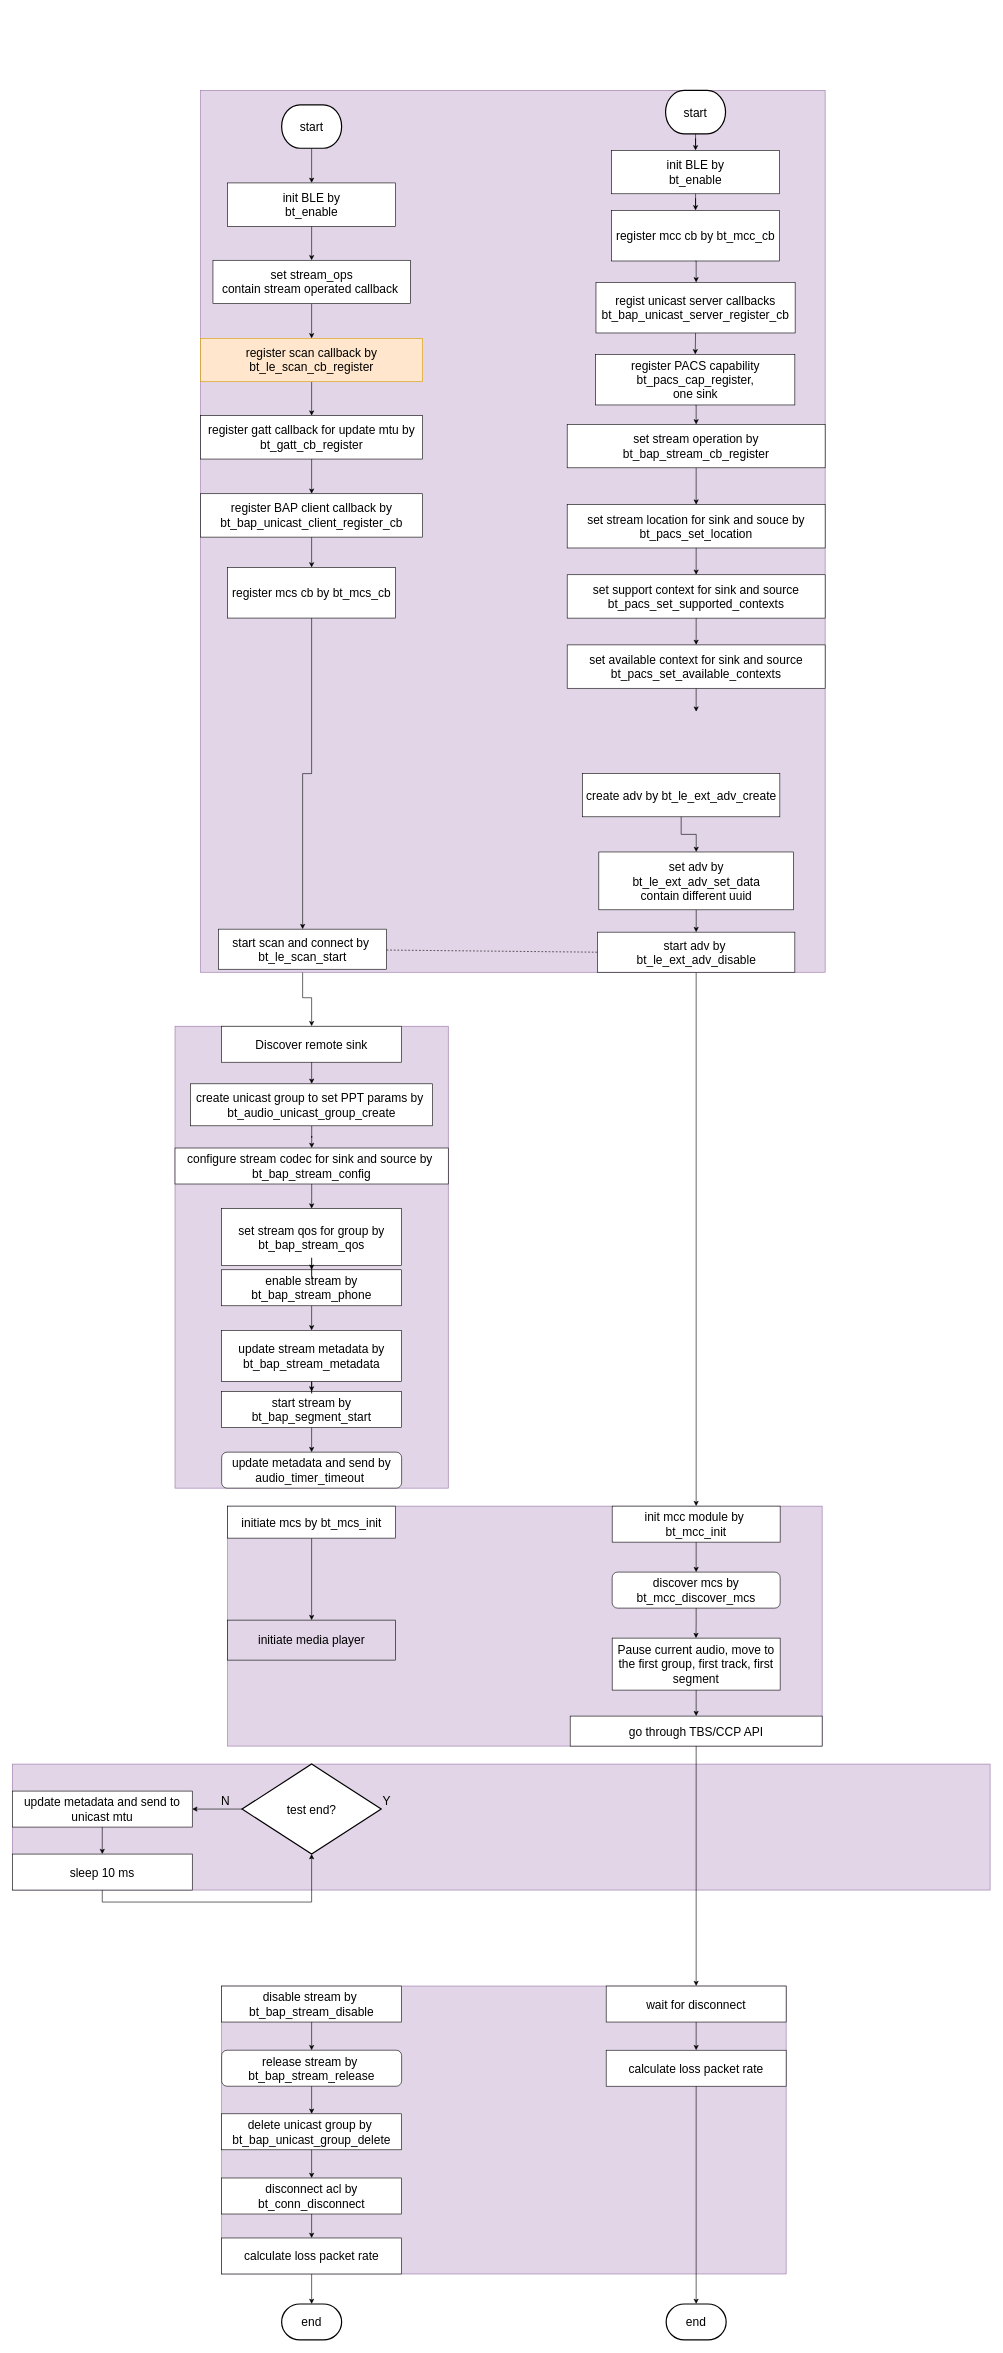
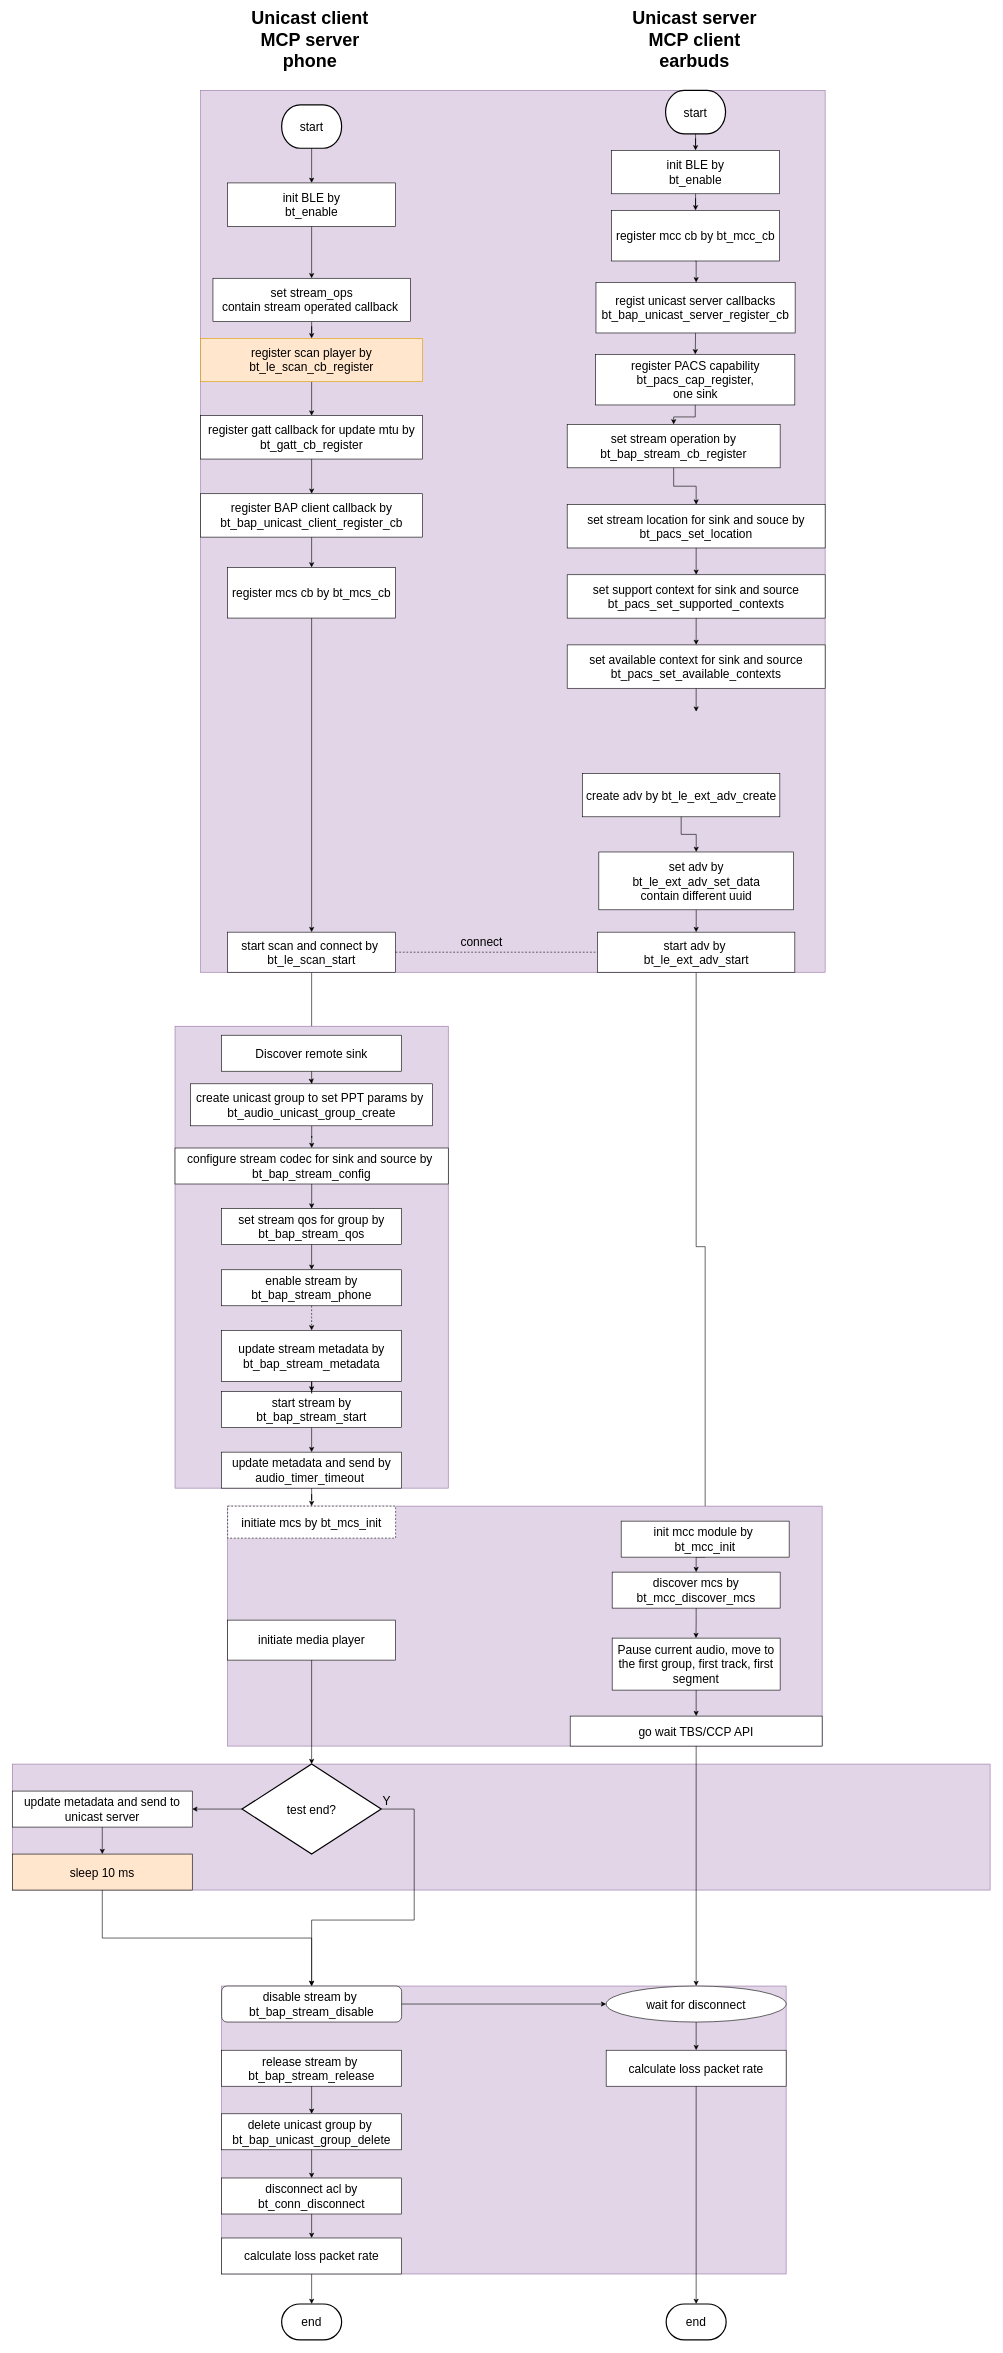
none -> (310, 39)
none -> (694, 39)
(312, 282) -> (312, 300)
(312, 360) -> (312, 360)
(696, 446) -> (674, 446)
none -> (482, 941)
(303, 949) -> (312, 952)
(697, 953) -> (697, 953)
(312, 1044) -> (312, 1053)
(312, 1237) -> (312, 1227)
(312, 1315) -> (312, 1315)
(312, 1410) -> (312, 1410)
(312, 1470) -> (312, 1470)
none -> (312, 1499)
(312, 1522) -> (312, 1522)
(696, 1524) -> (705, 1539)
(312, 1577) -> none
(696, 1590) -> (696, 1590)
(312, 1640) -> (312, 1640)
(696, 1731) -> (696, 1731)
none -> (312, 1752)
(225, 1800) -> none
(102, 1809) -> (102, 1809)
(102, 1872) -> (102, 1872)
(312, 1882) -> (102, 1920)
none -> (414, 1905)
(312, 2004) -> (312, 2004)
(696, 2004) -> (696, 2004)
(312, 2034) -> (600, 2004)
(312, 2069) -> (312, 2069)
